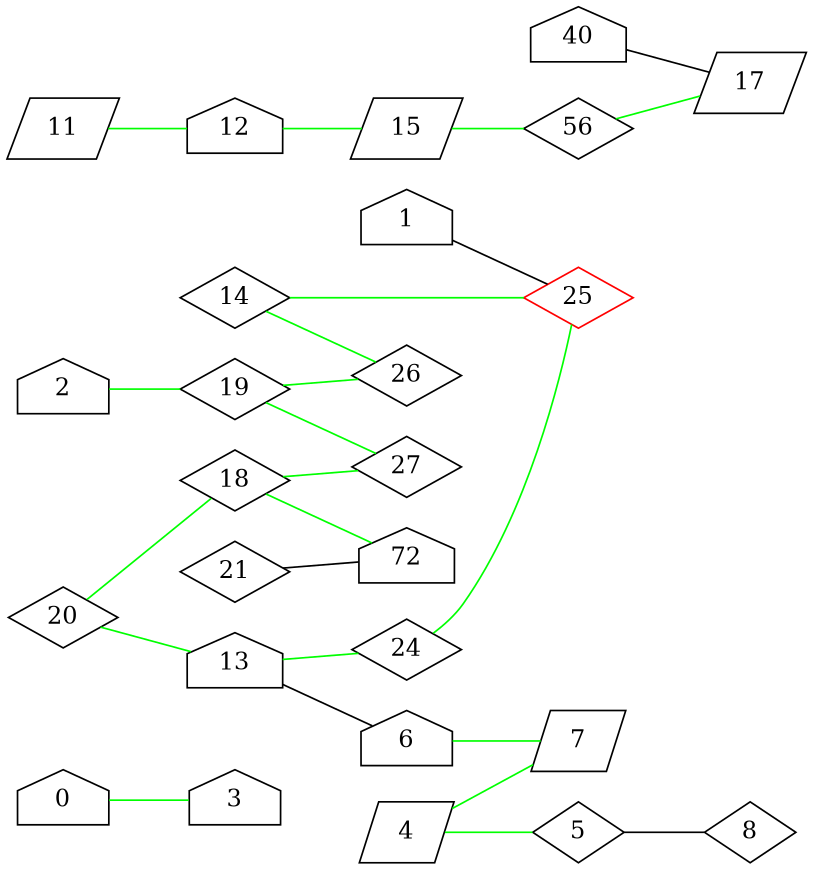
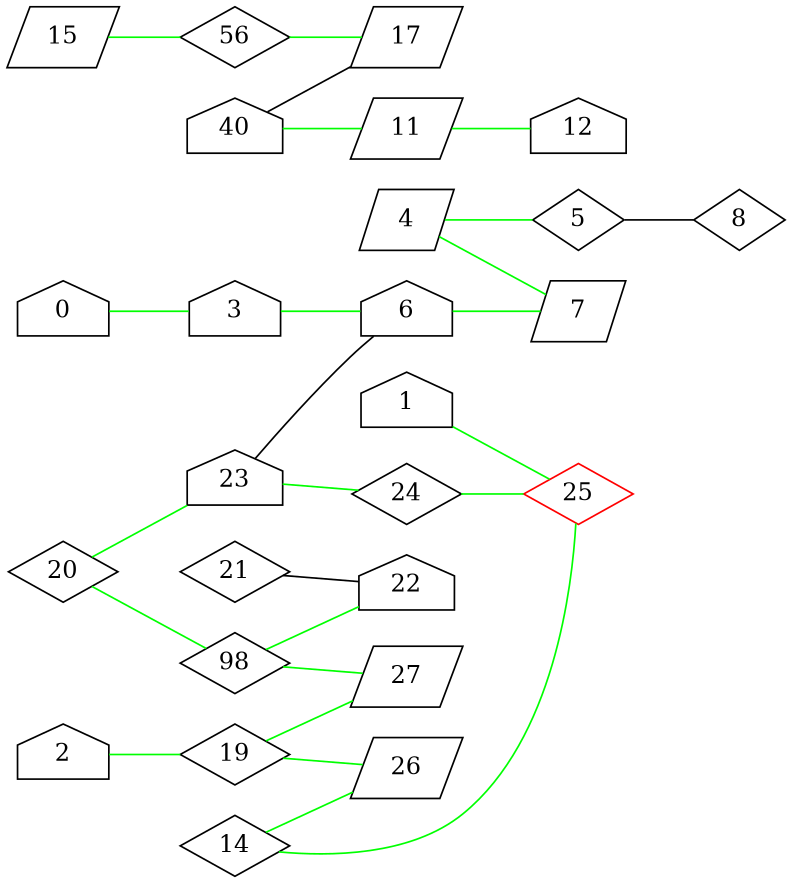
none -> (322, 129)
(322, 129) -> none
(500, 262) -> (501, 453)
none -> (321, 311)
(407, 376) -> (407, 768)
(407, 467) -> (407, 677)
(235, 480) -> (235, 663)
(407, 558) -> (407, 585)
(235, 663) -> (235, 480)
